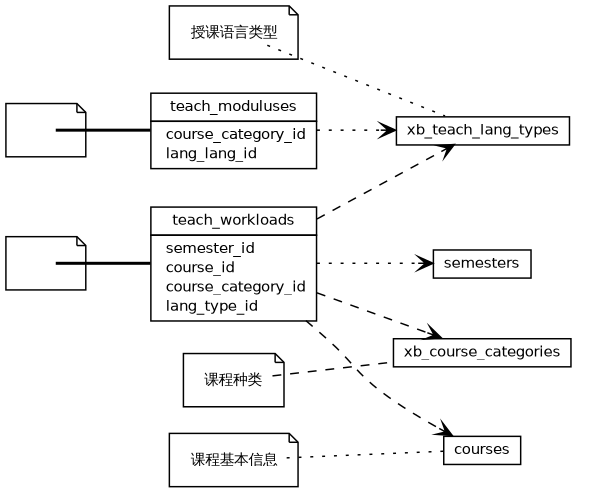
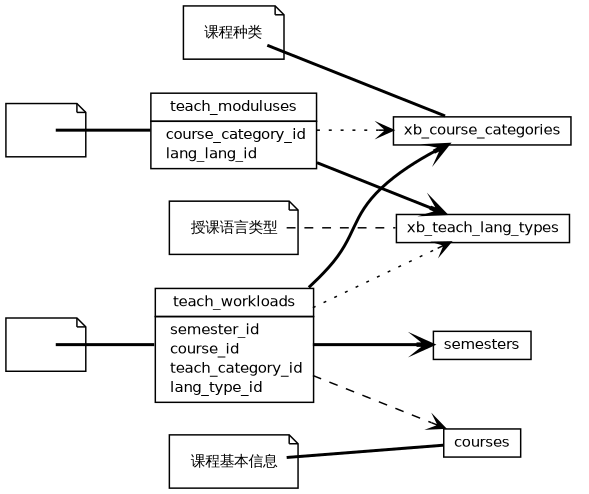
(356, 81) -> (341, 228)
none -> (348, 130)
(349, 130) -> (371, 184)
(379, 185) -> (375, 278)
(367, 263) -> (365, 345)
(234, 287) -> (234, 368)
(372, 313) -> (363, 211)
(333, 369) -> (356, 81)
(365, 455) -> (365, 451)
